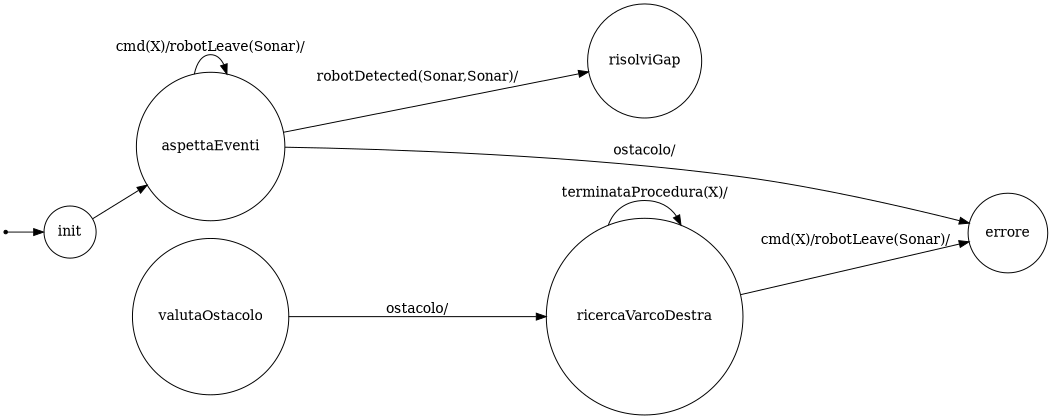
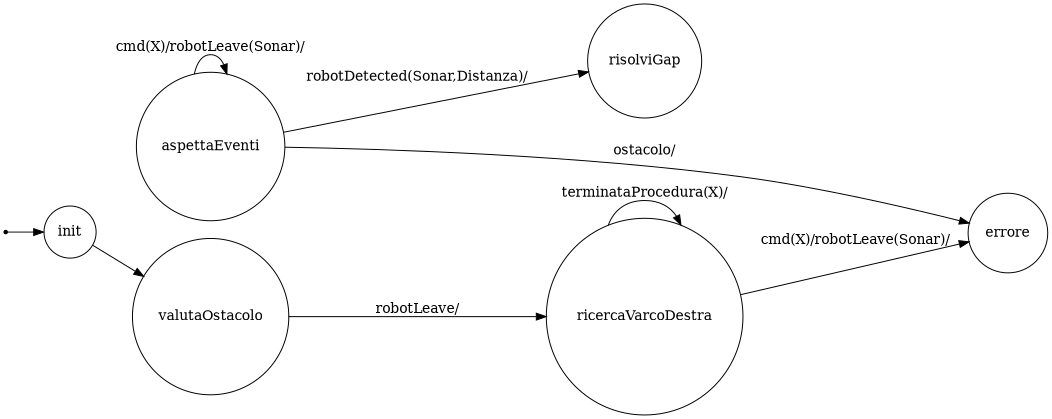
(417, 77) -> (417, 77)
(116, 205) -> (114, 258)
(417, 309) -> (417, 309)
